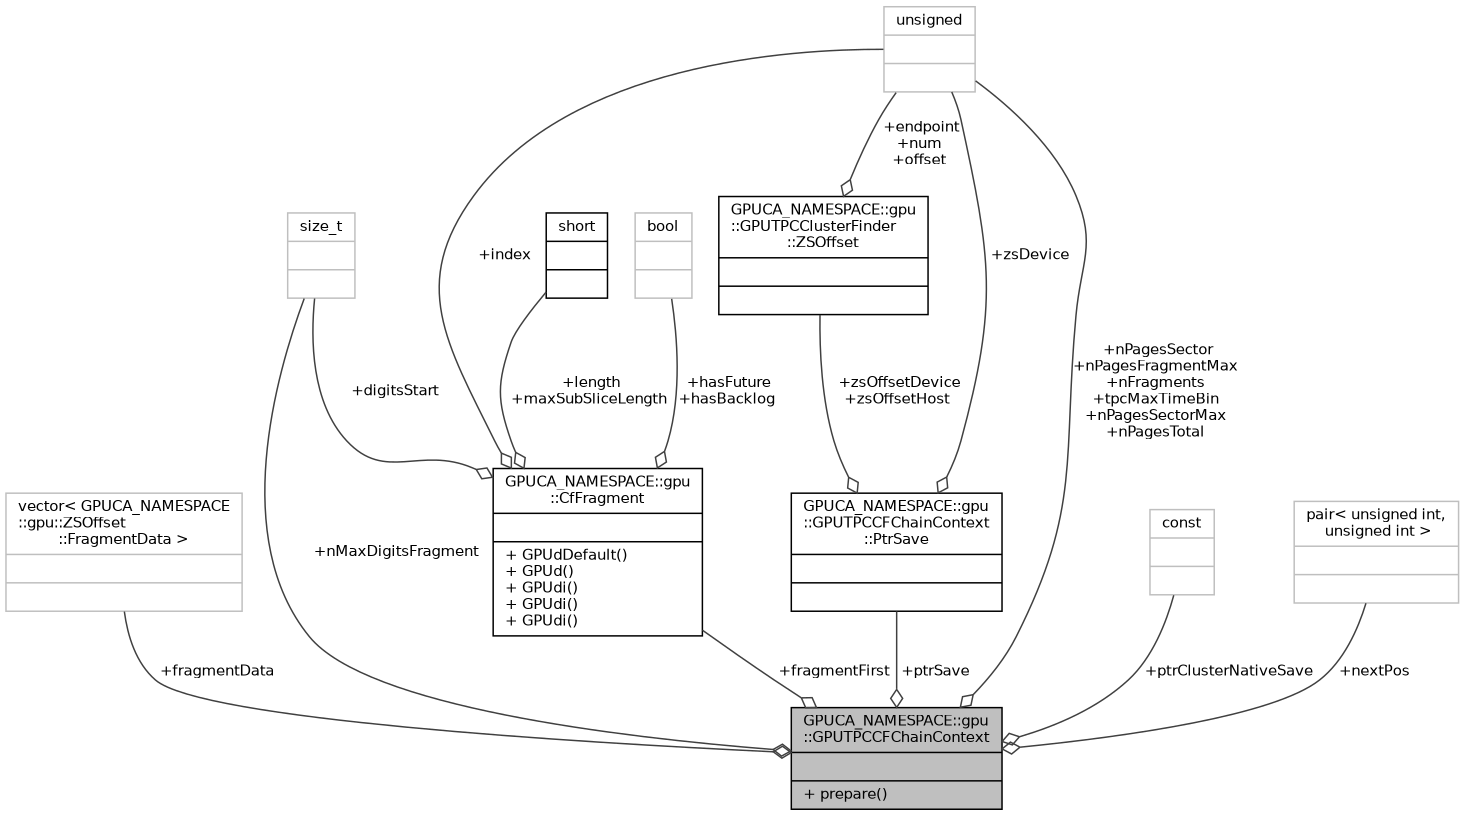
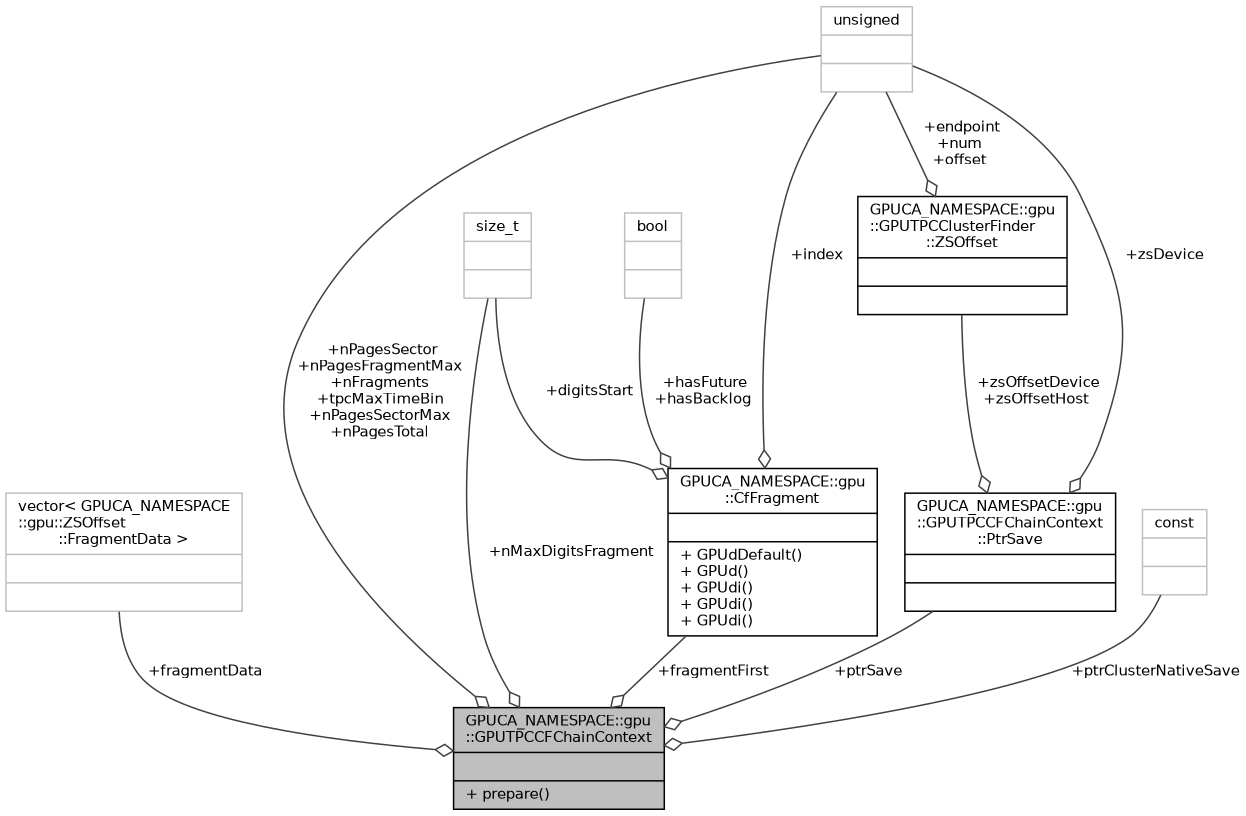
(577, 256) -> none
(1376, 552) -> none
